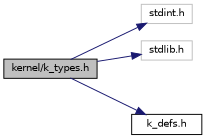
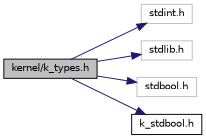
none -> (167, 87)
(167, 124) -> (167, 124)
